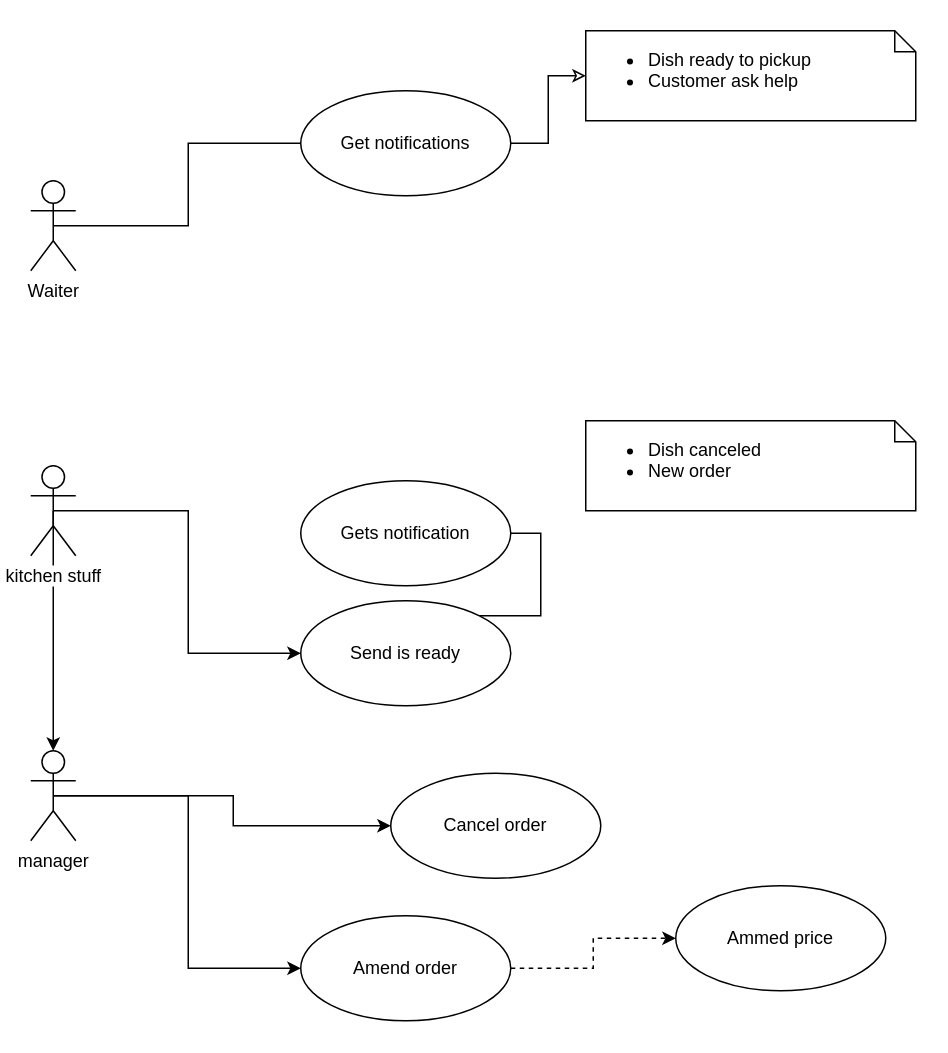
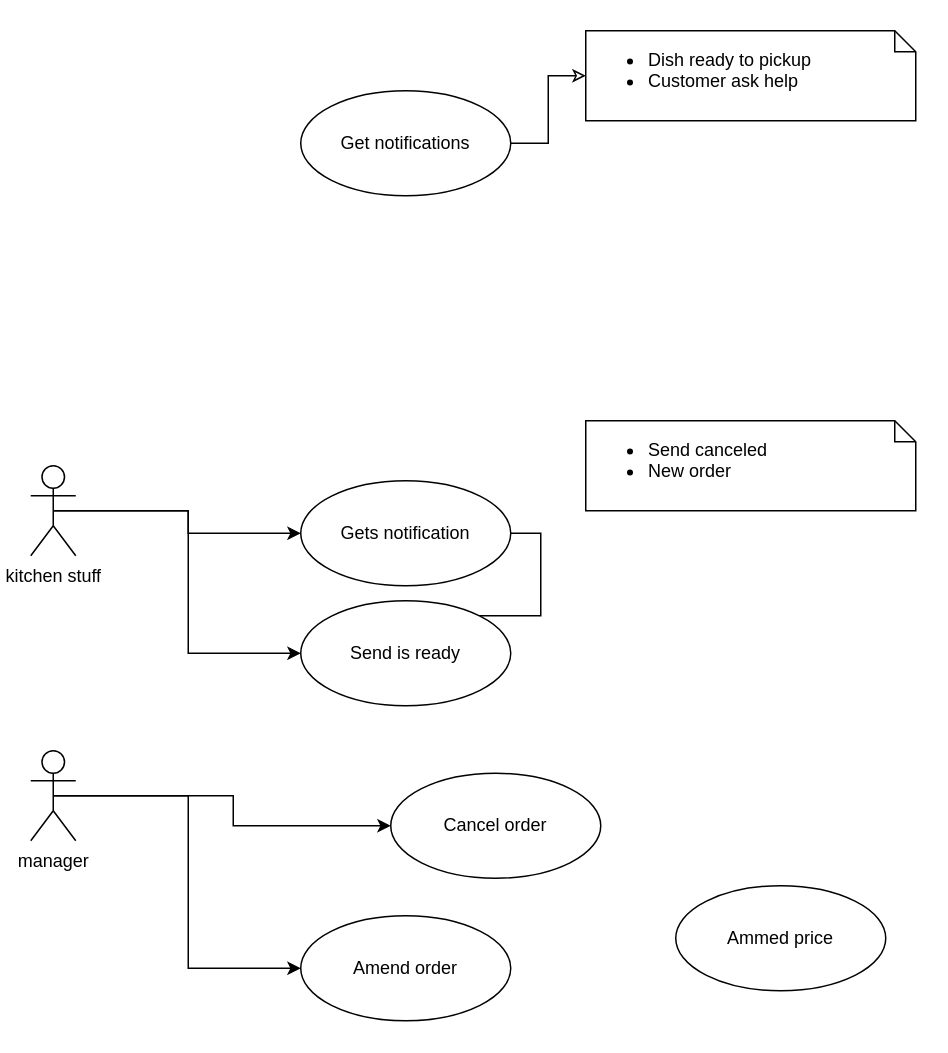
(188, 195) -> none
(53, 226) -> none
(647, 444) -> (650, 444)
(53, 663) -> (241, 533)
(593, 958) -> none
